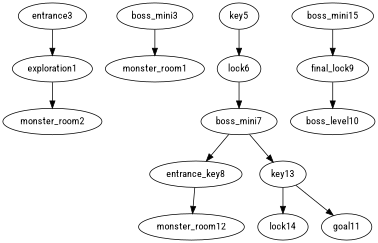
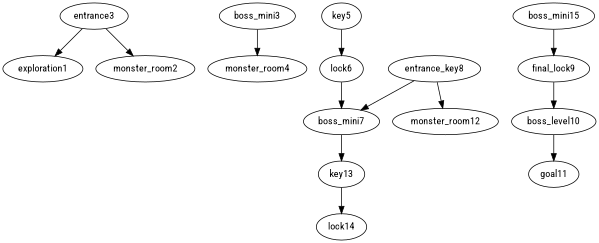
(155, 69) -> (257, 69)
(52, 92) -> (117, 40)
(220, 145) -> (391, 94)
(312, 198) -> (554, 144)
